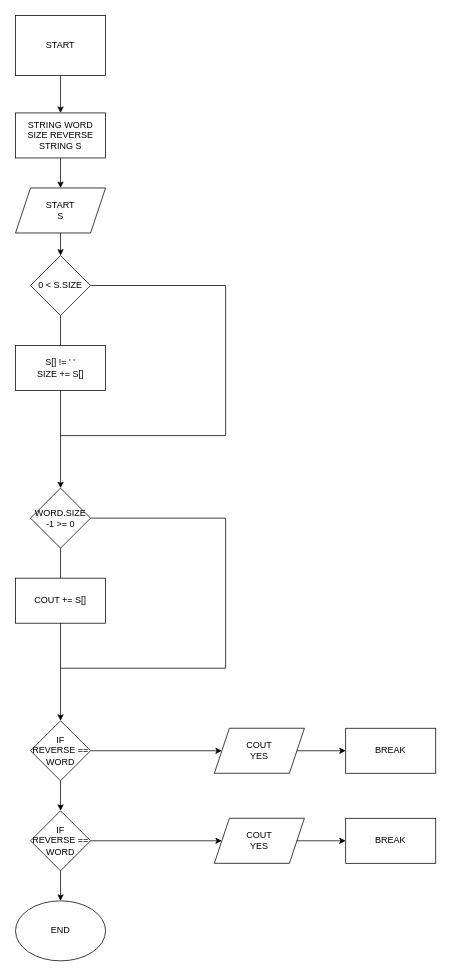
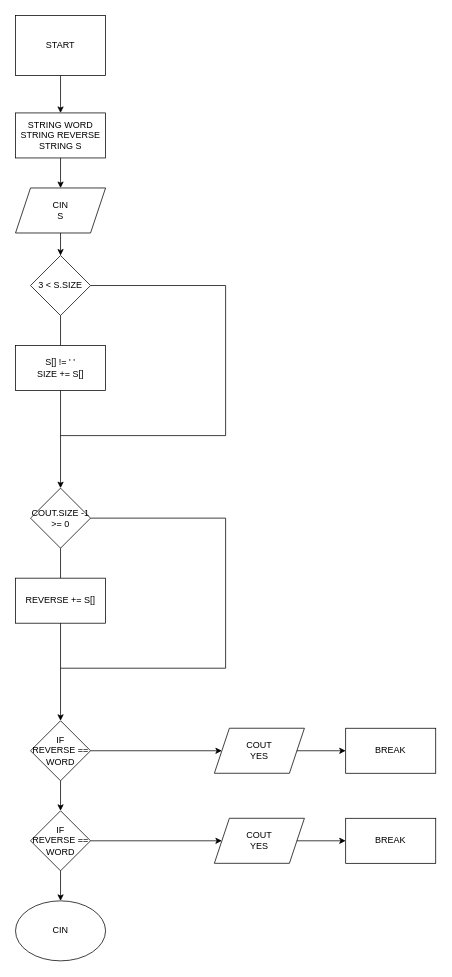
(60, 135) -> (60, 135)
(60, 210) -> (60, 210)
(60, 285) -> (60, 285)
(60, 518) -> (60, 518)
(60, 600) -> (60, 600)
(60, 930) -> (60, 930)
